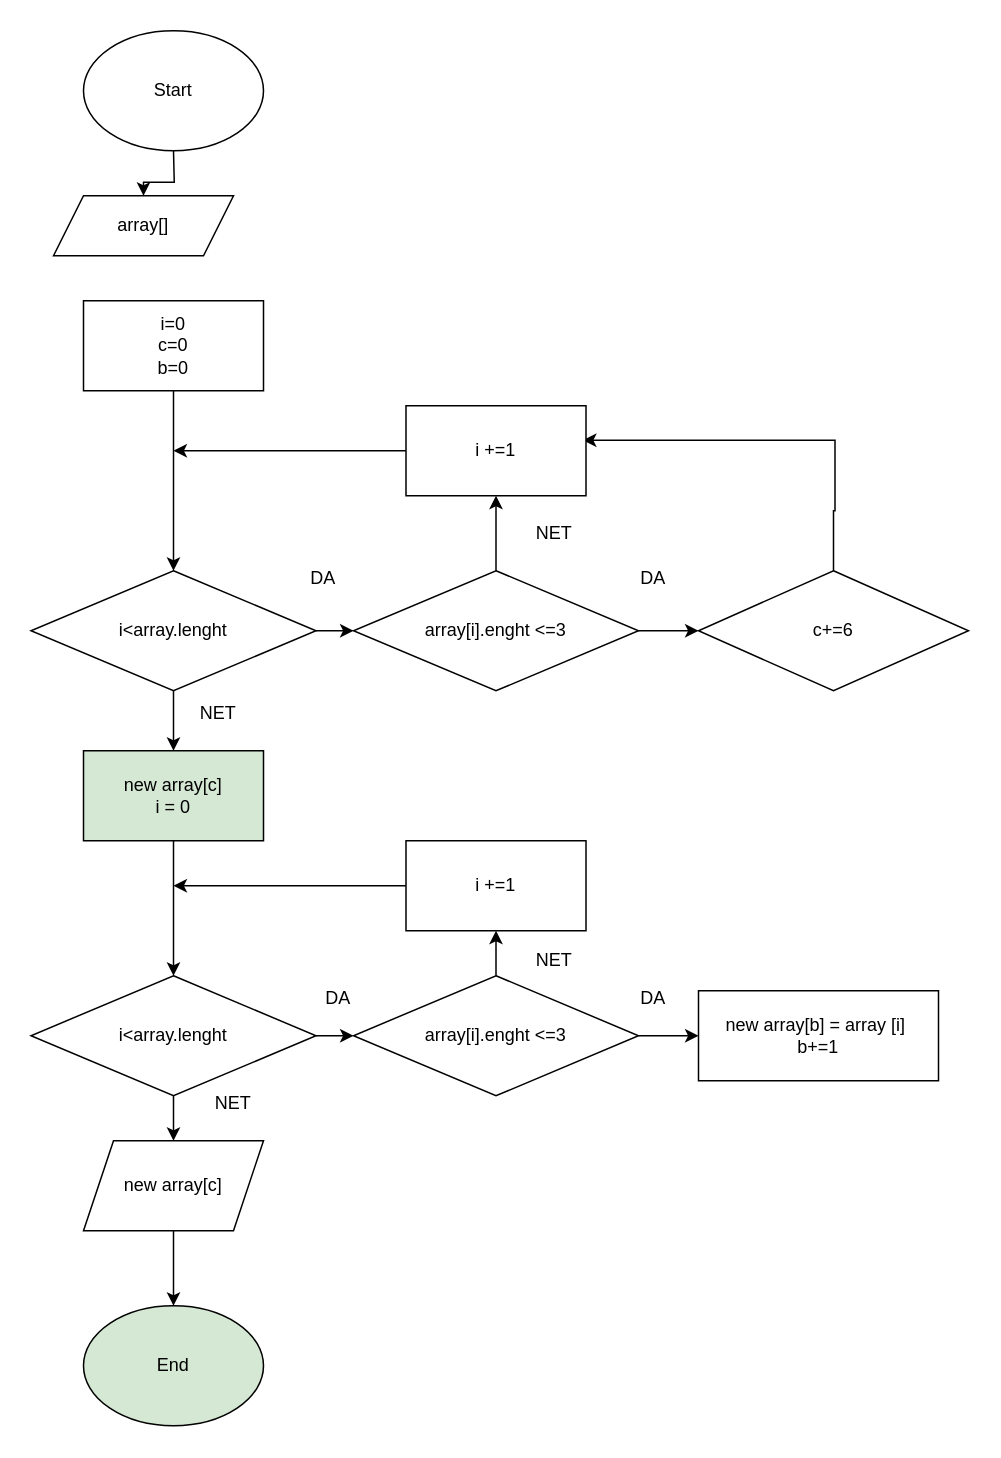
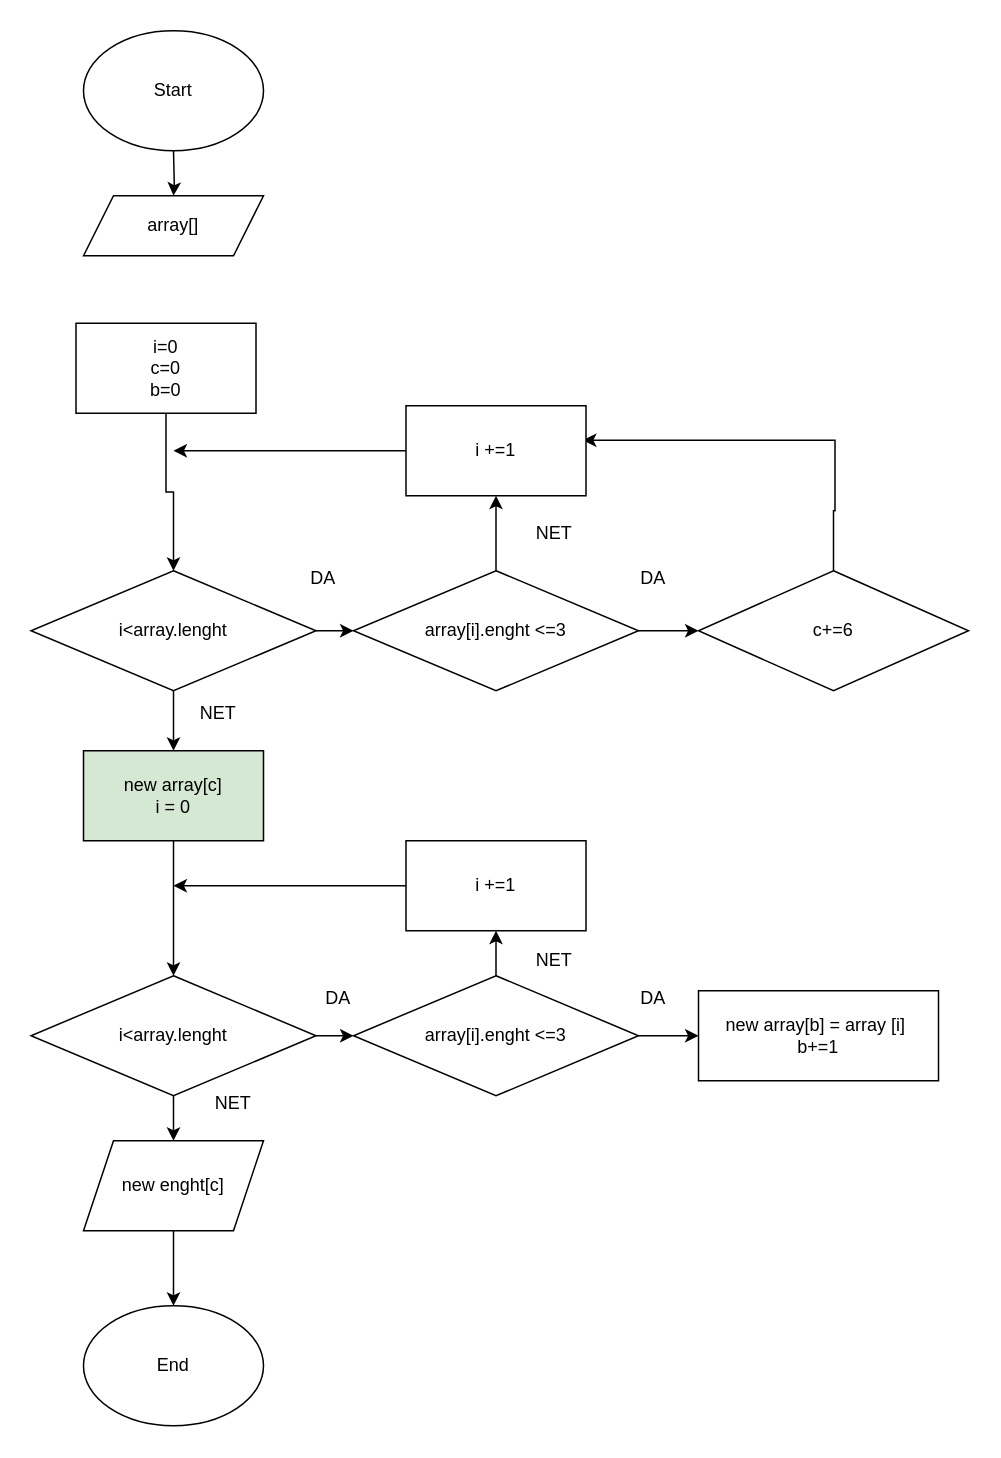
(143, 226) -> (173, 226)
(173, 346) -> (166, 368)
(173, 1186) -> (173, 1186)
(173, 1366) -> (173, 1366)
